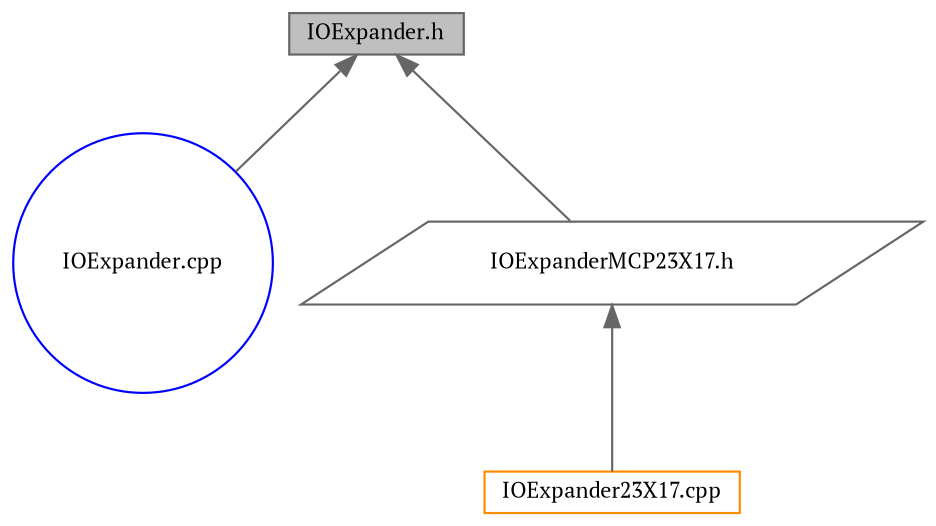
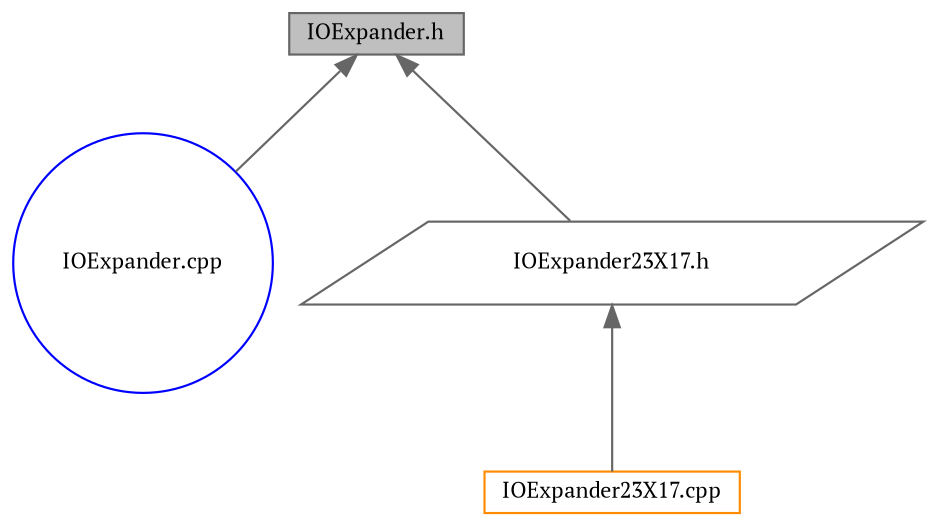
(612, 263) -> (612, 263)
